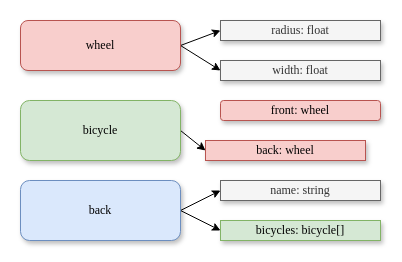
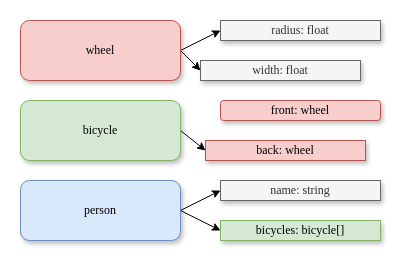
(101, 46) -> (101, 51)
(301, 71) -> (281, 71)
(101, 211) -> (101, 211)
